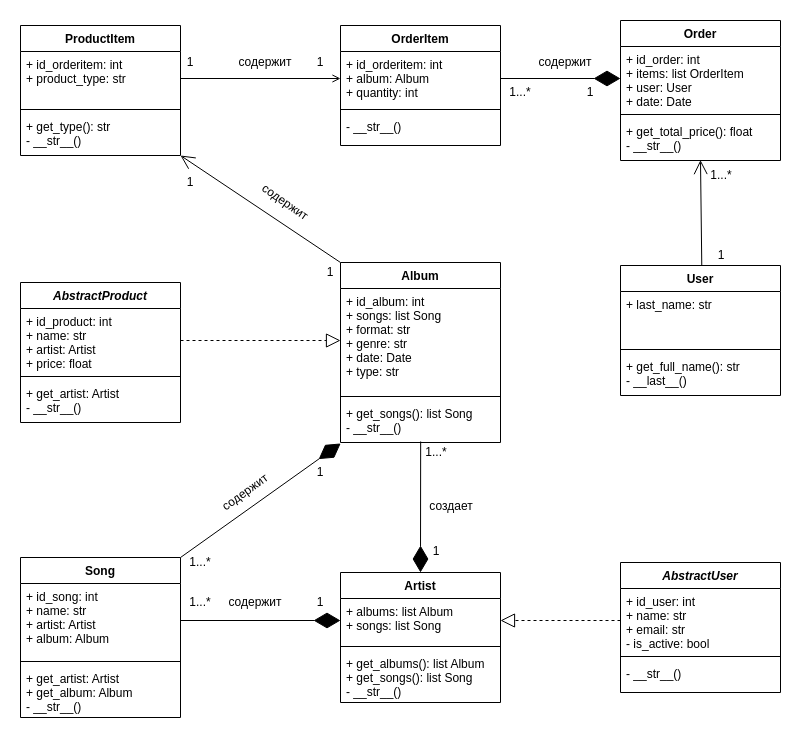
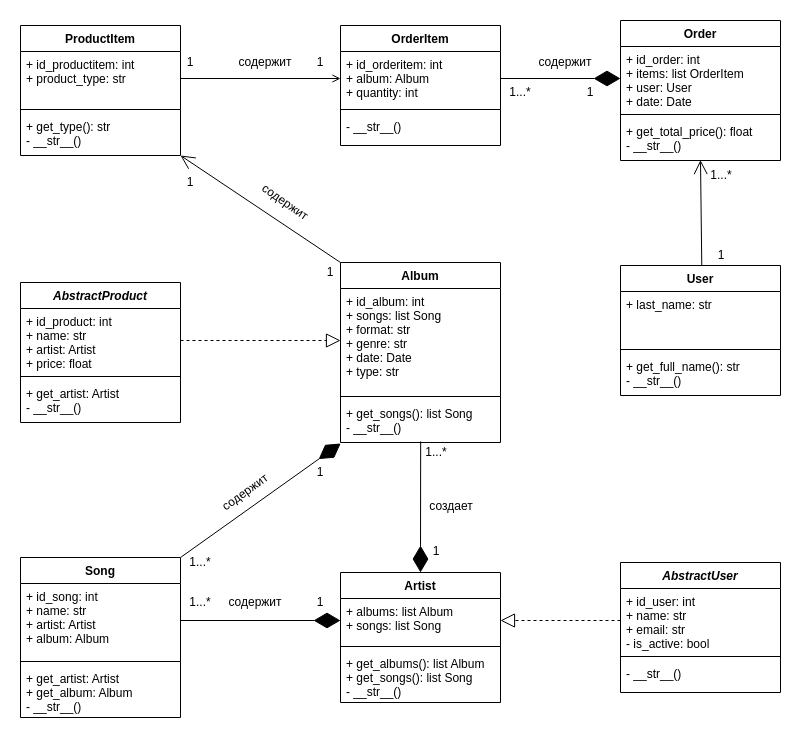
(80, 65) -> (87, 65)
(692, 367) -> (692, 367)
